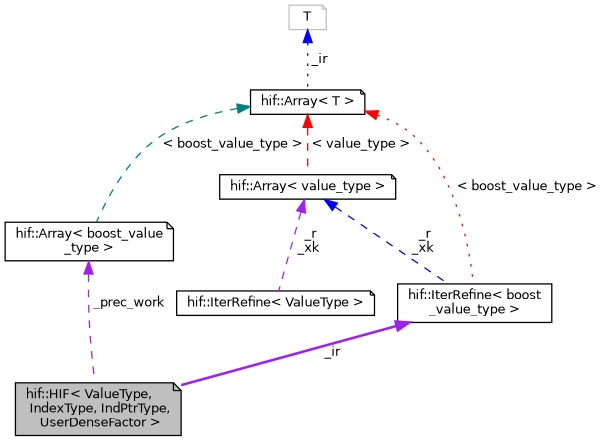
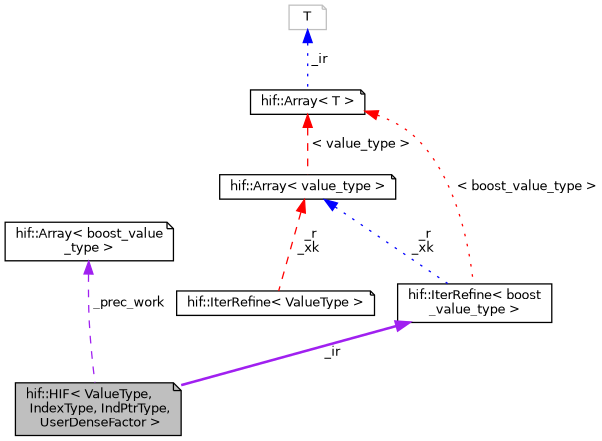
(150, 144) -> none
(391, 245) -> (391, 245)
(290, 252) -> (290, 252)
